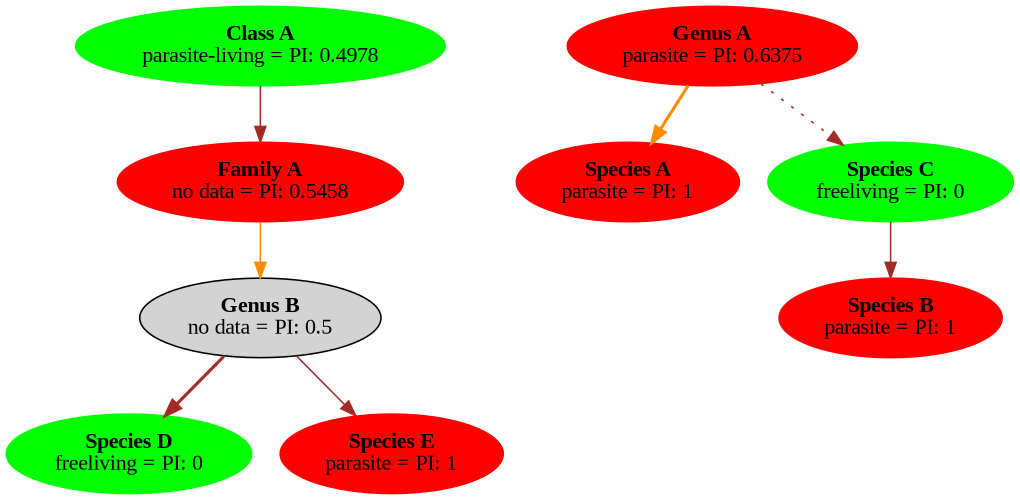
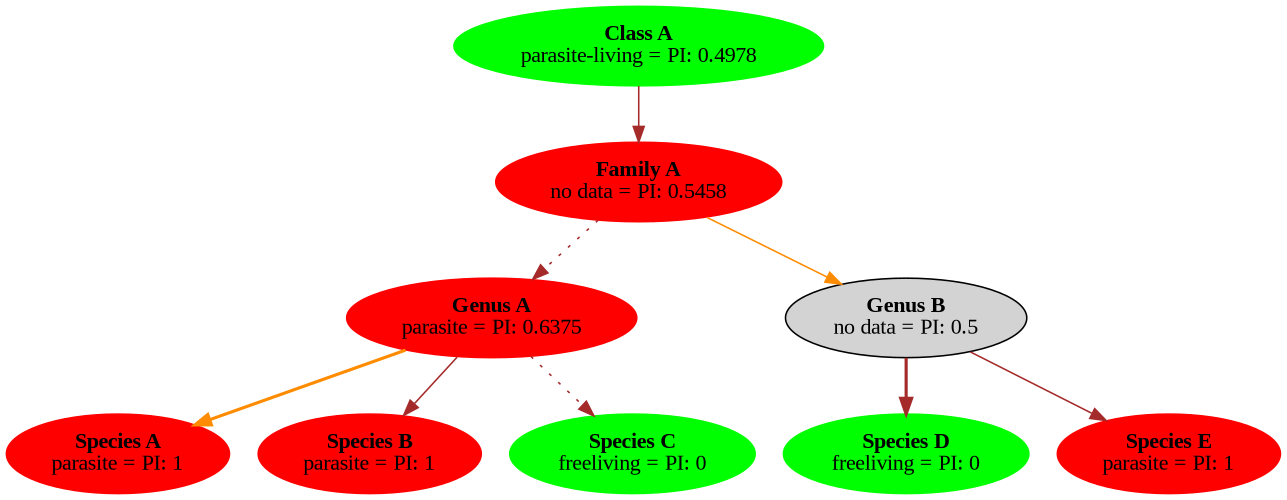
(891, 242) -> (436, 380)
none -> (571, 244)
